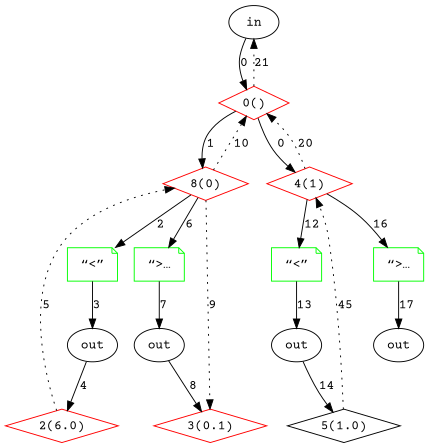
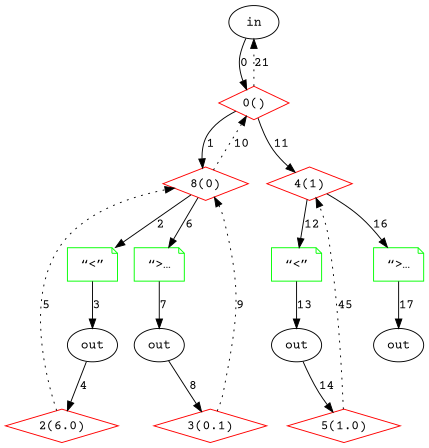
(293, 142) -> none
(281, 143) -> (281, 143)
(208, 300) -> (236, 308)
(344, 426) -> (344, 426)
